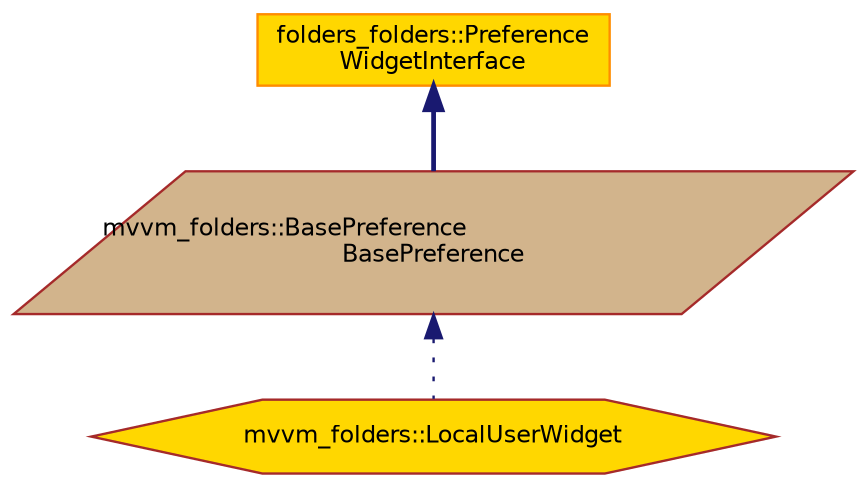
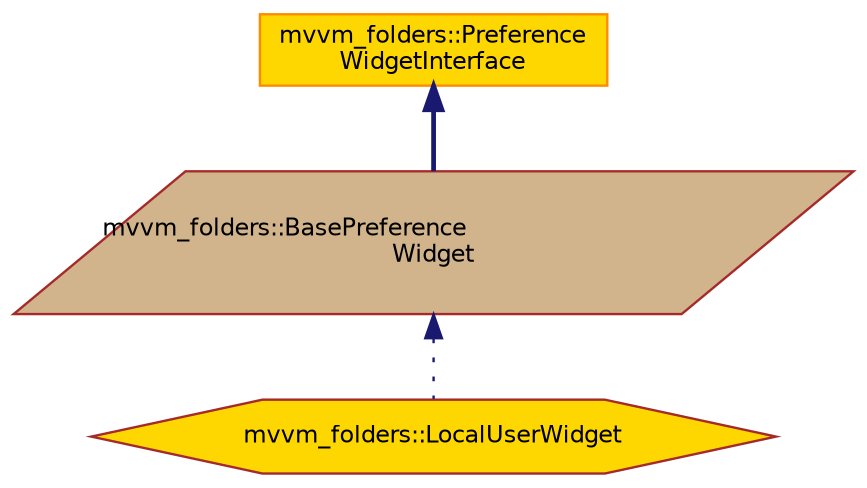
(434, 50) -> (434, 50)
(434, 243) -> (434, 243)
